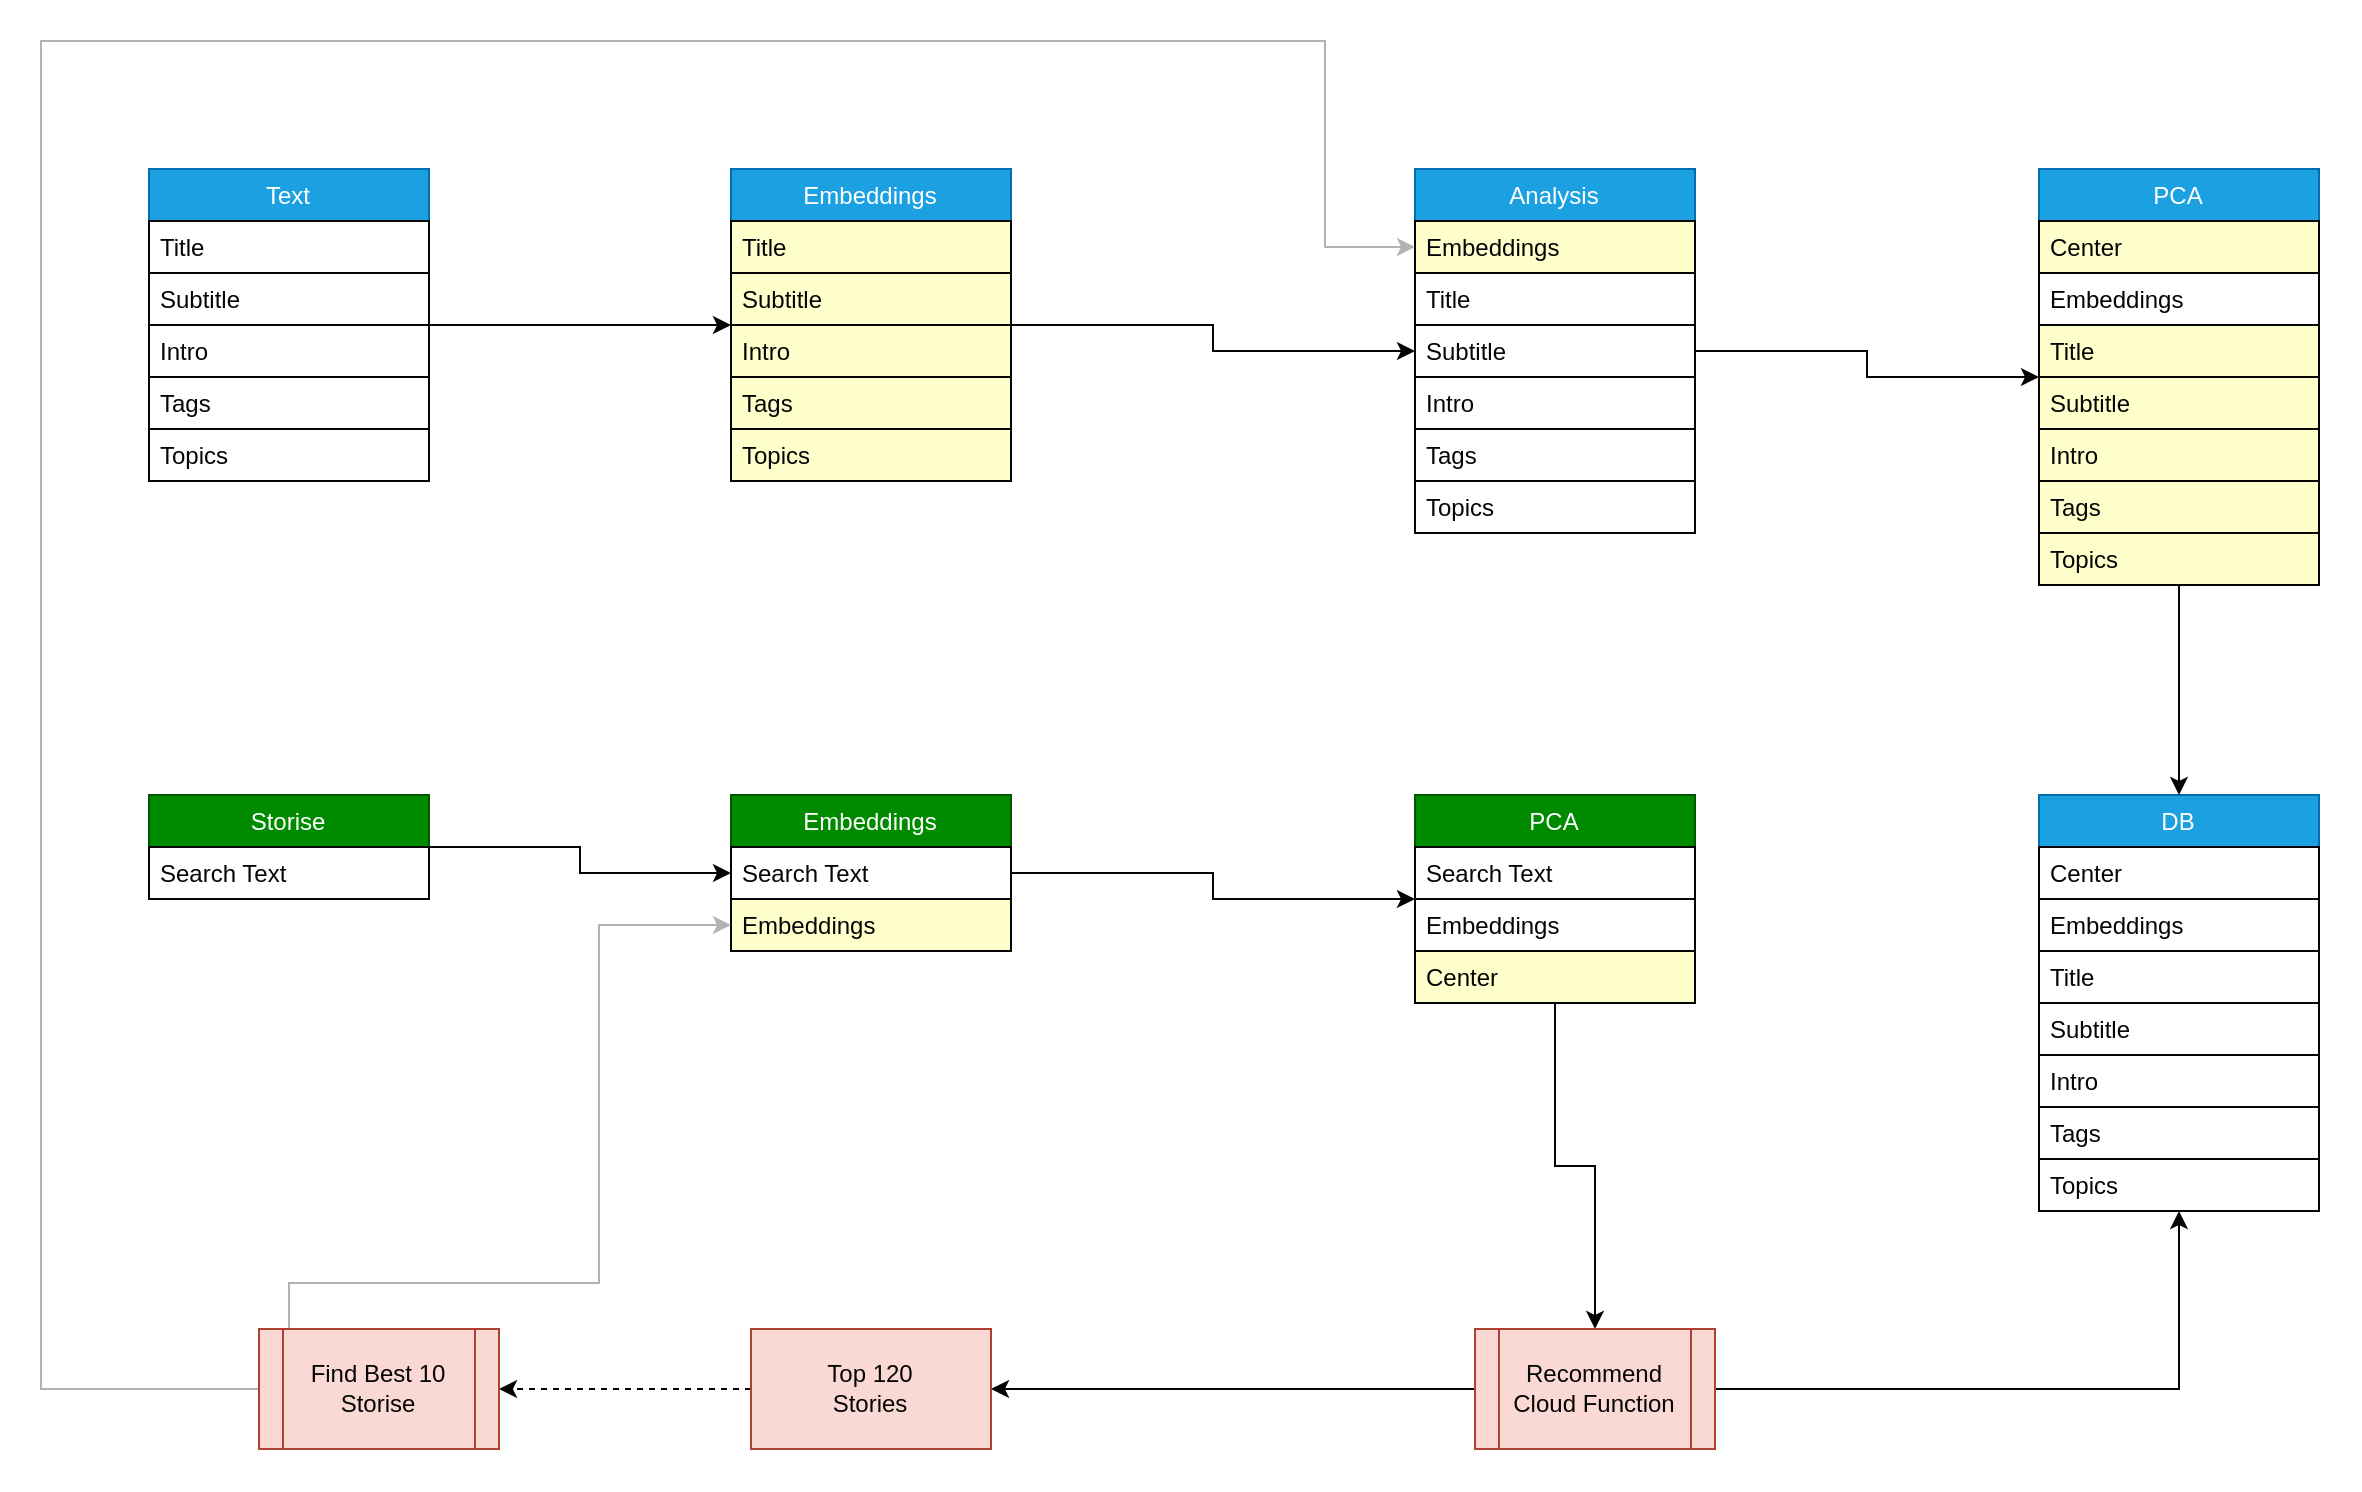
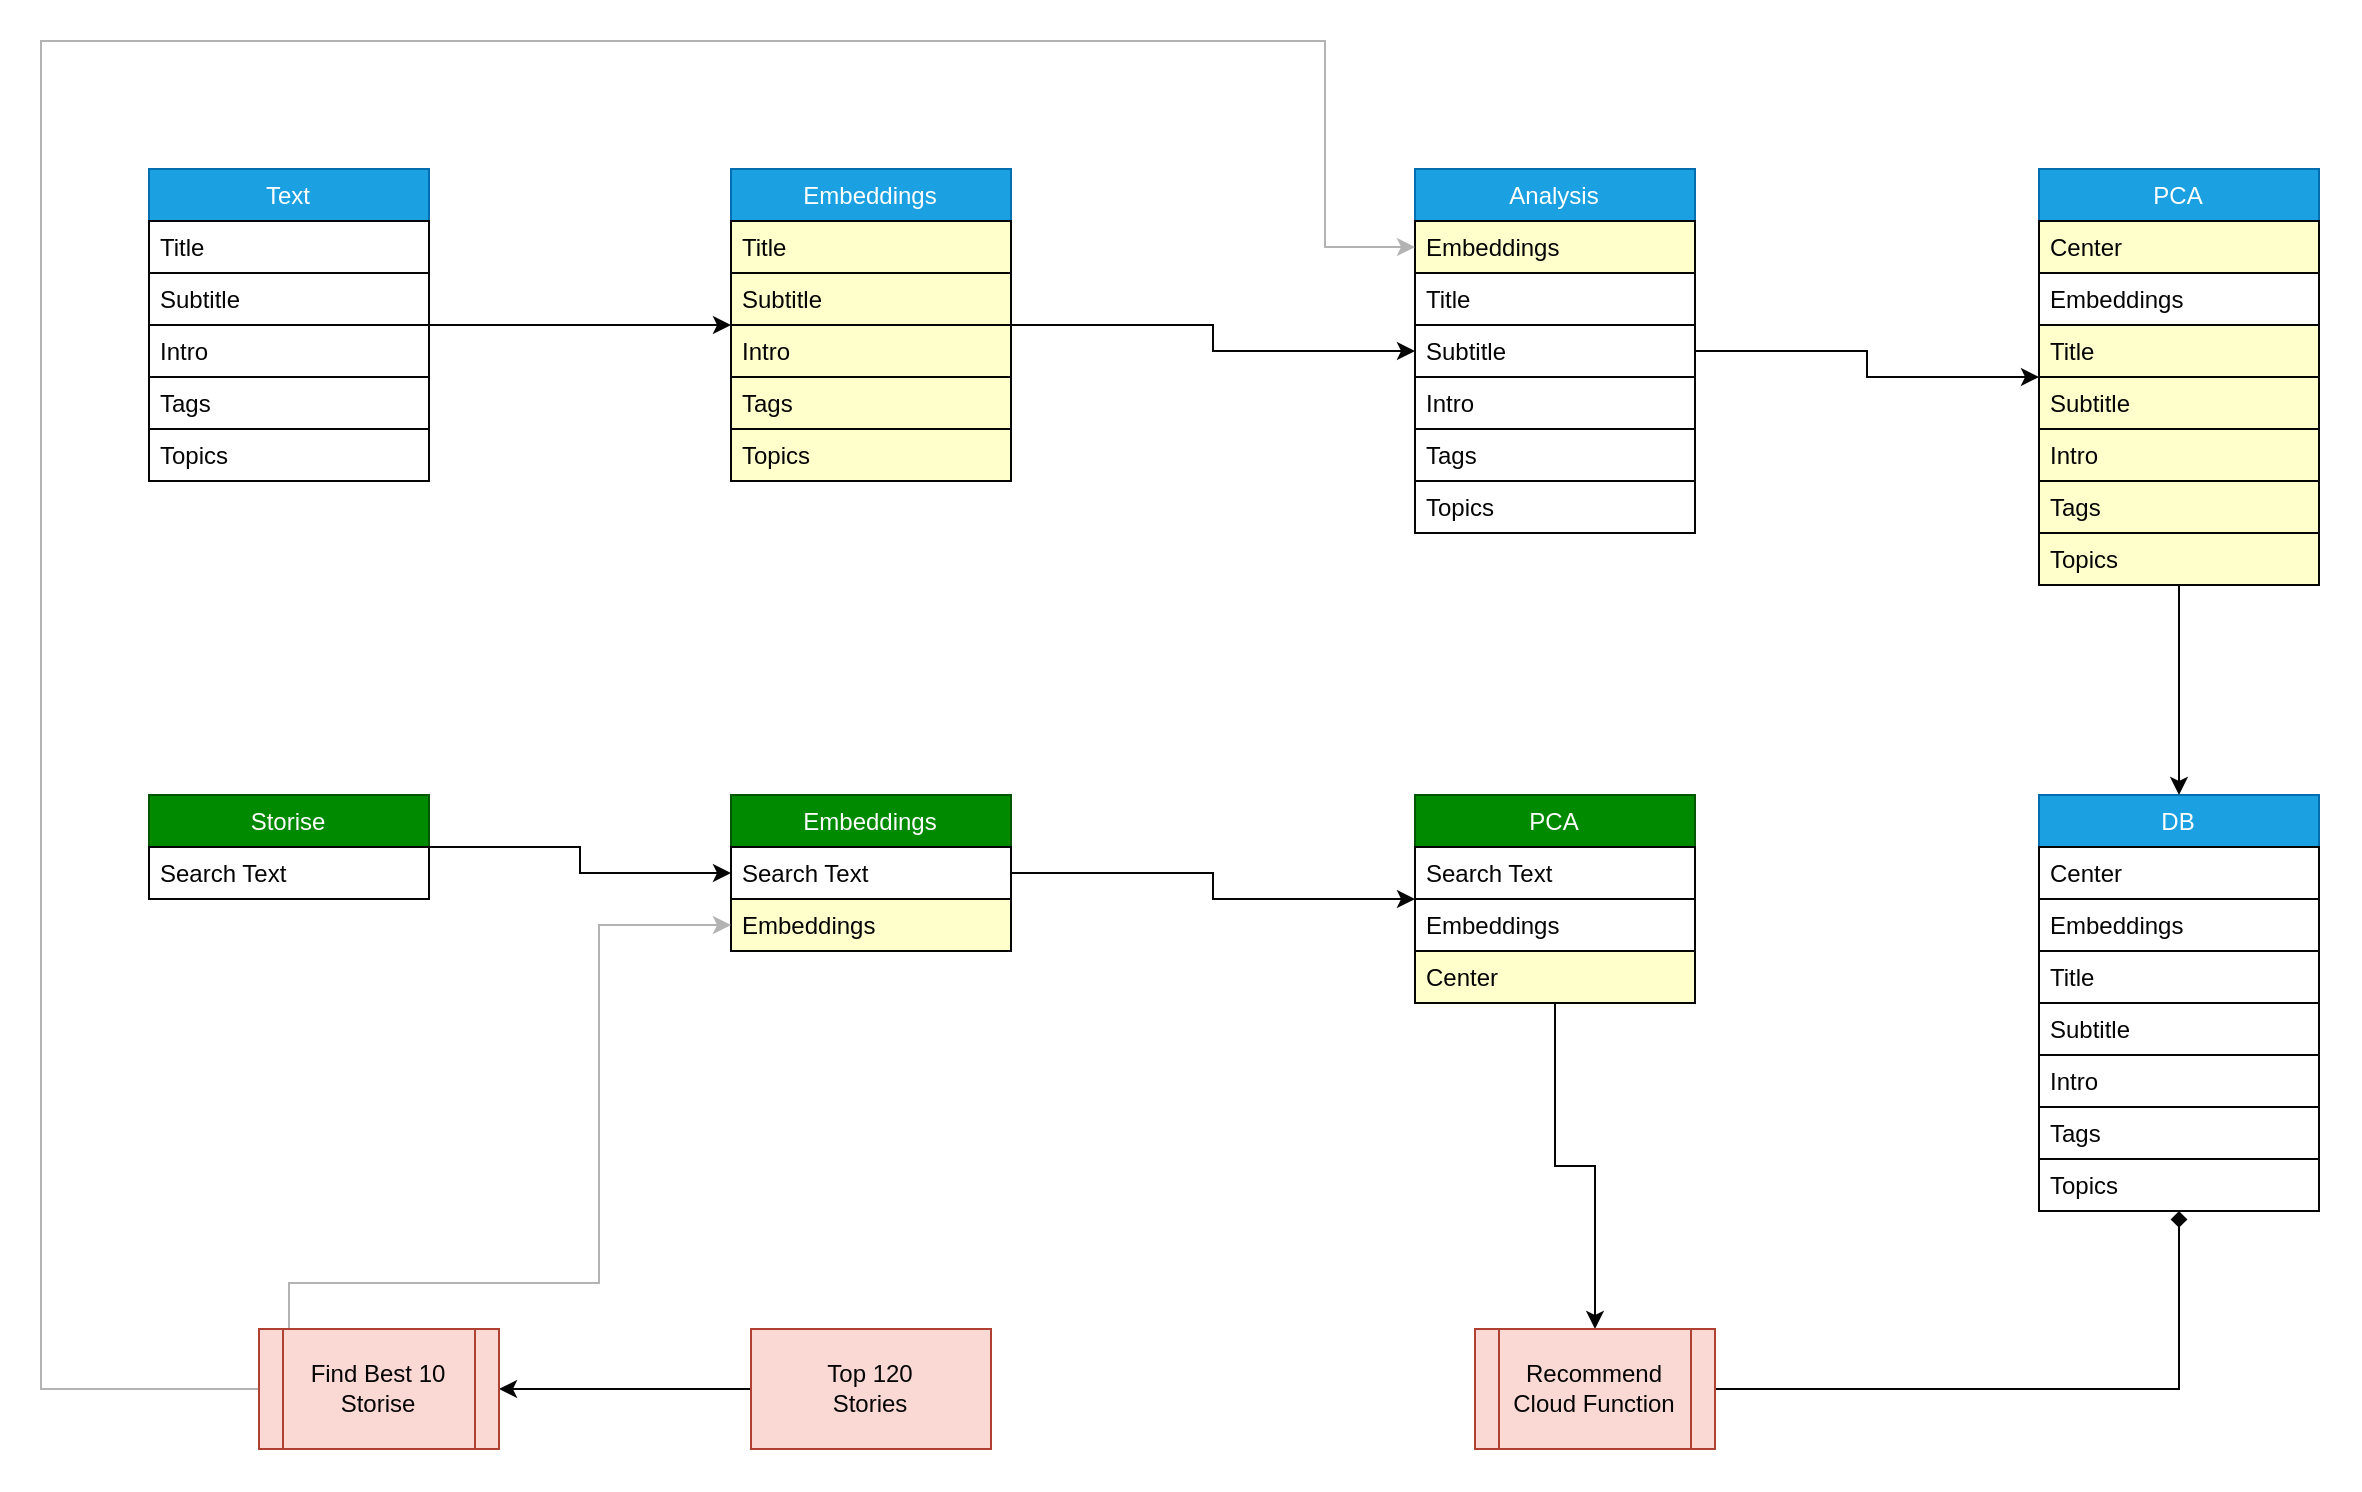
(2179, 1226) -> (2179, 1227)
(629, 1389) -> (629, 1389)
(1240, 1389) -> none
